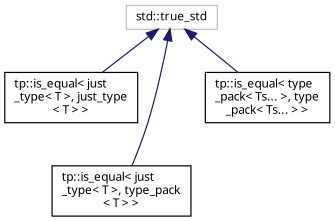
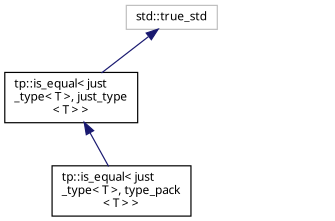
(268, 98) -> none
(153, 104) -> (99, 150)
